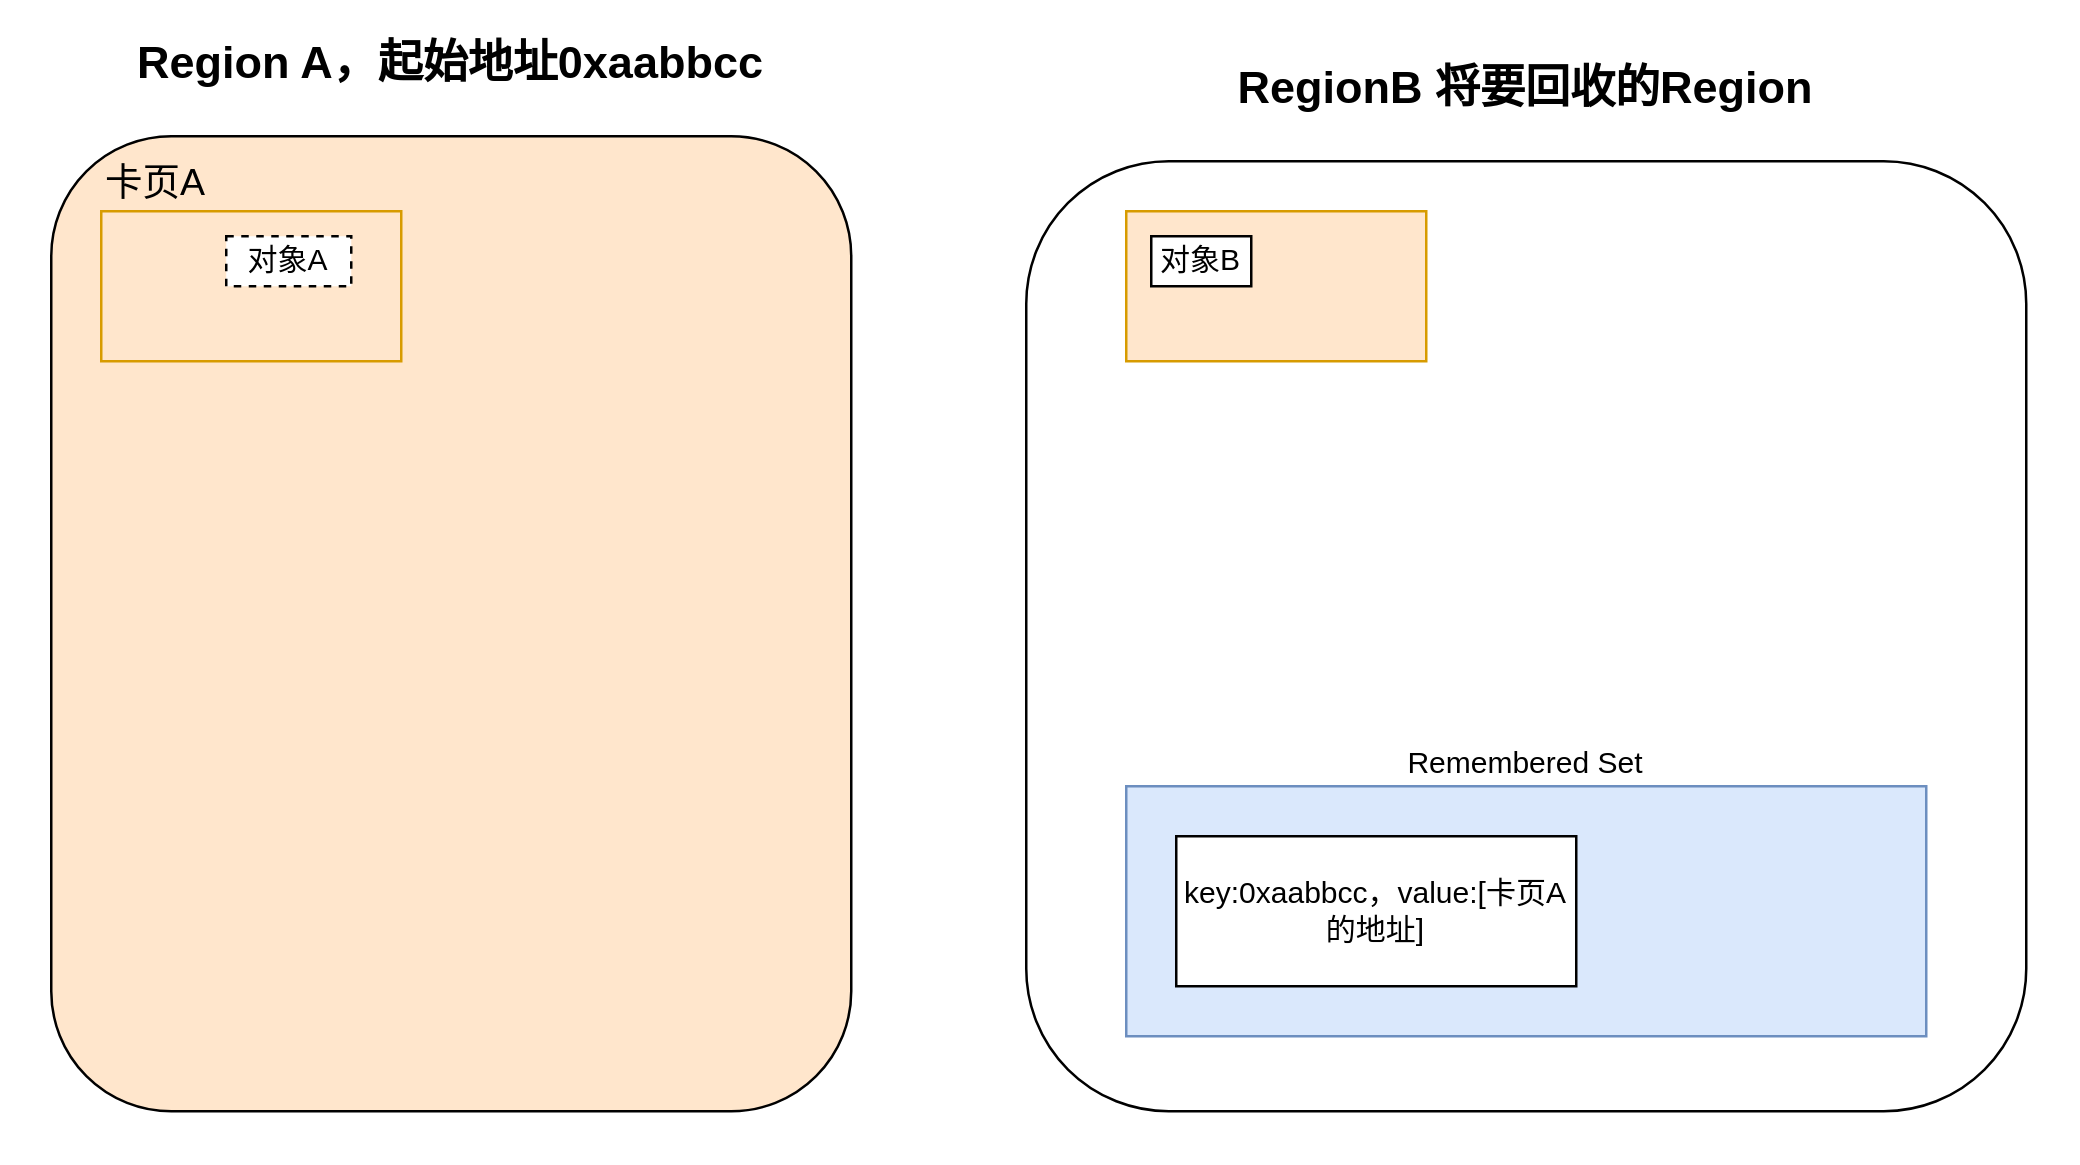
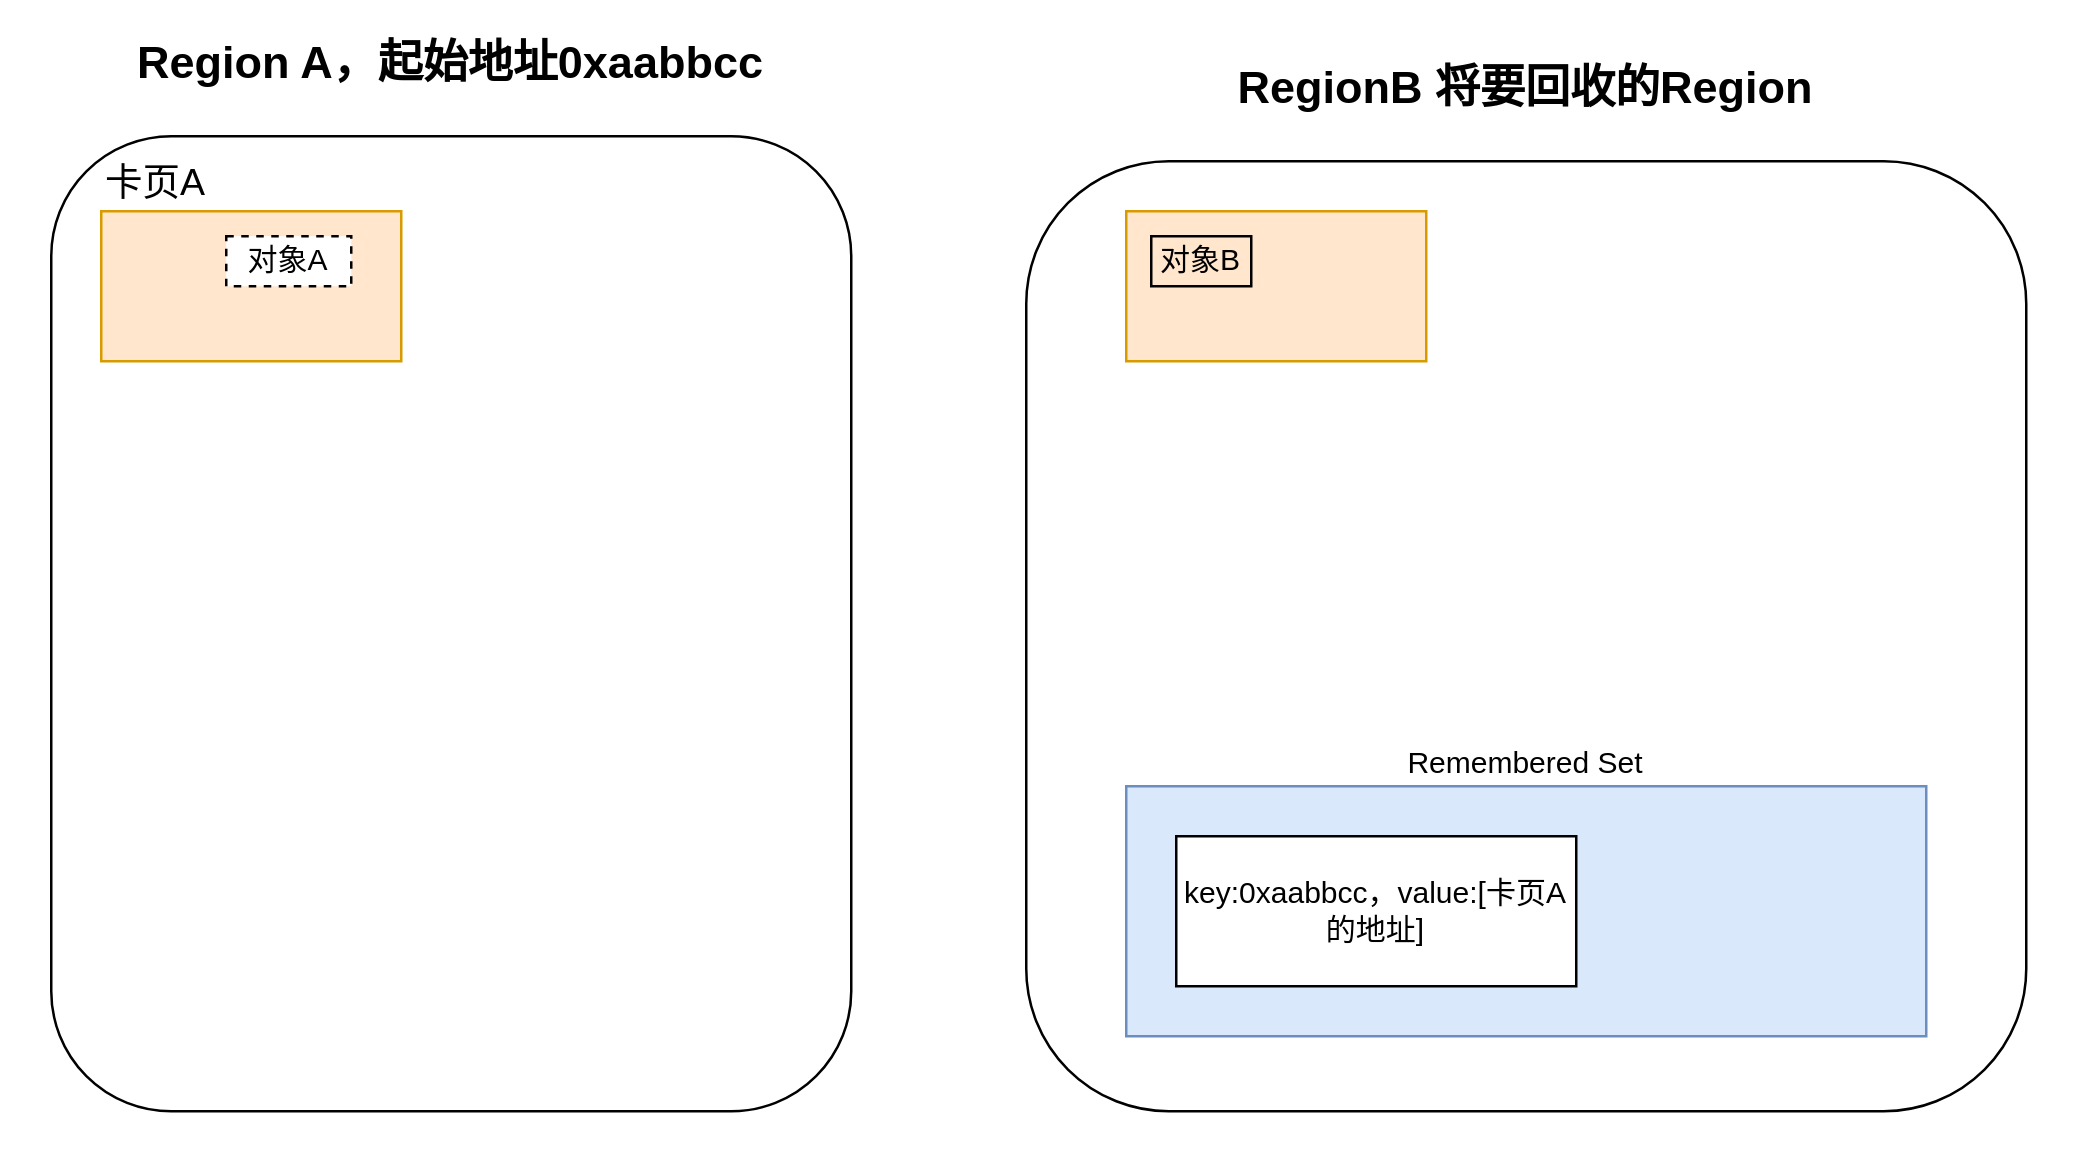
(1201, 261) -> (1201, 261)
(451, 624) -> (451, 624)
